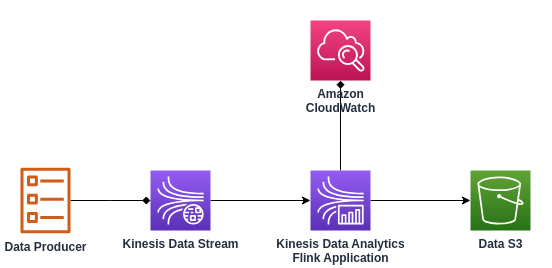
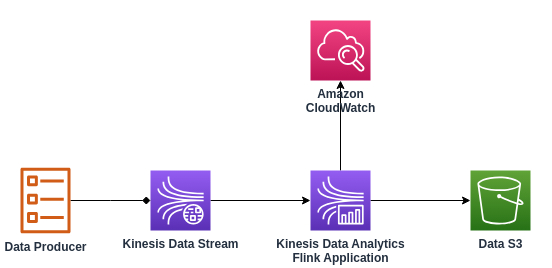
(341, 89) -> (341, 88)
